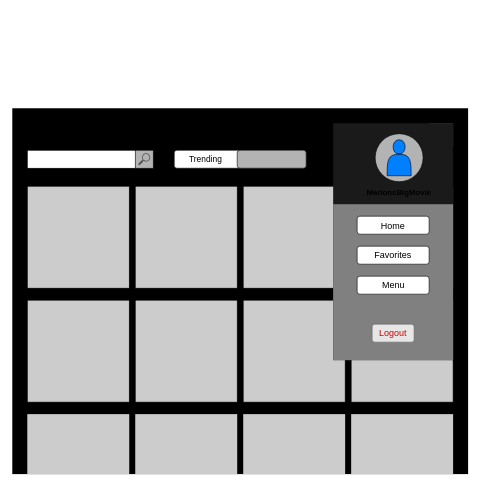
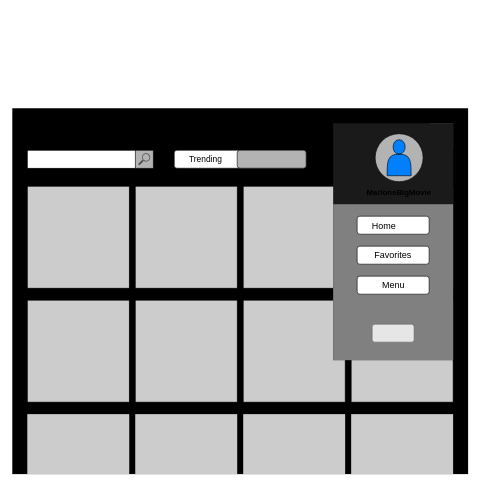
(393, 225) -> (384, 225)
(393, 333) -> none
